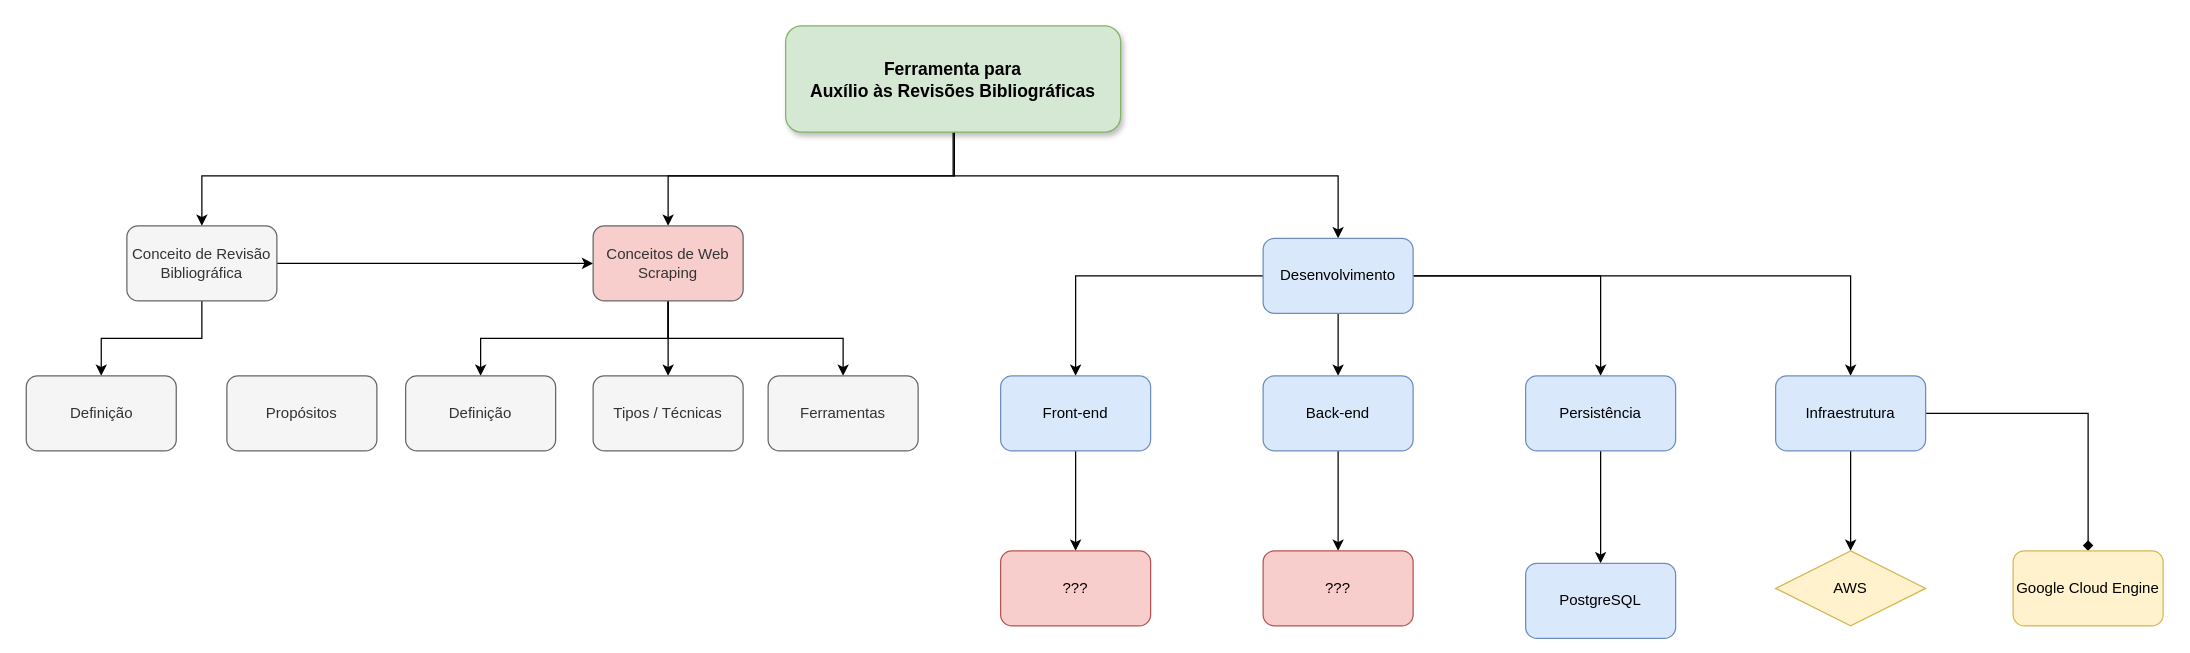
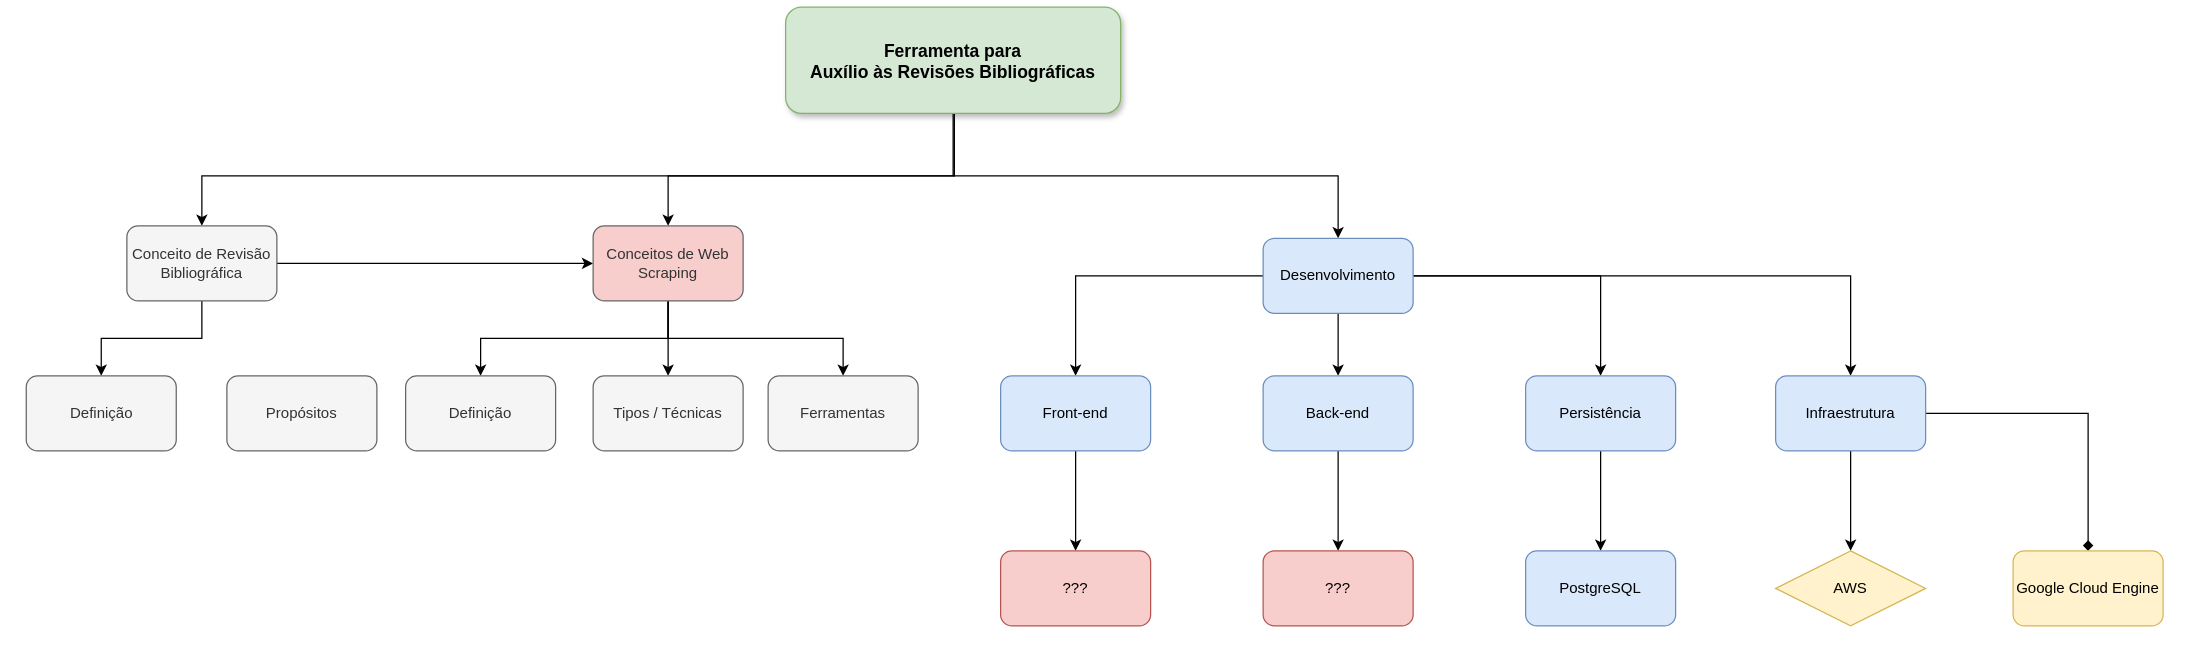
(953, 79) -> (953, 60)
(1601, 601) -> (1601, 588)
